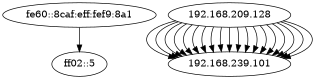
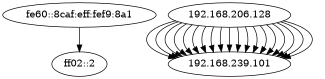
(229, 15) -> (229, 15)
(79, 64) -> (79, 64)
